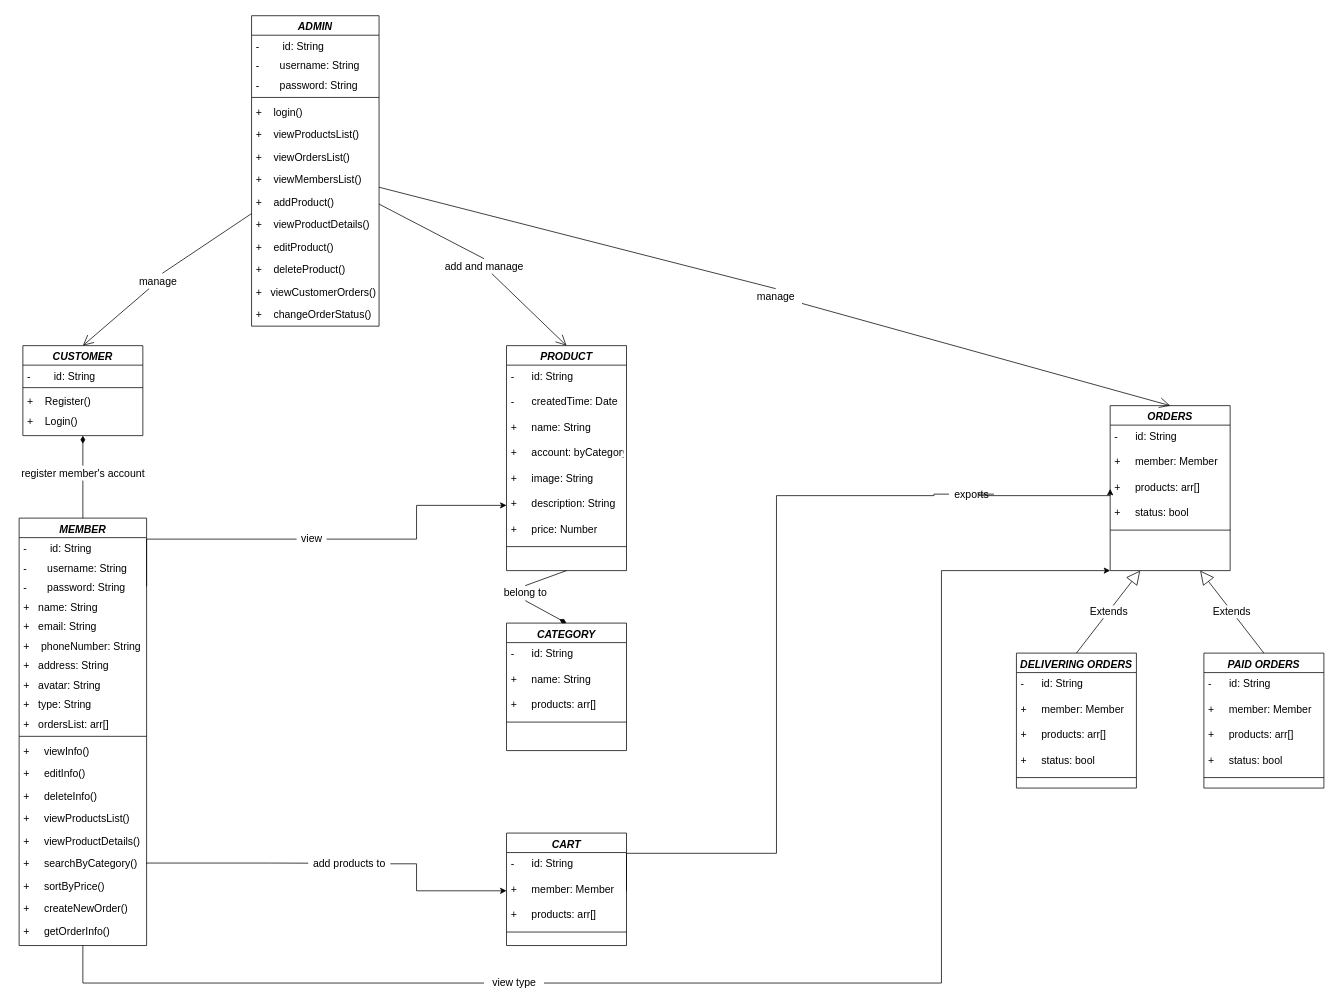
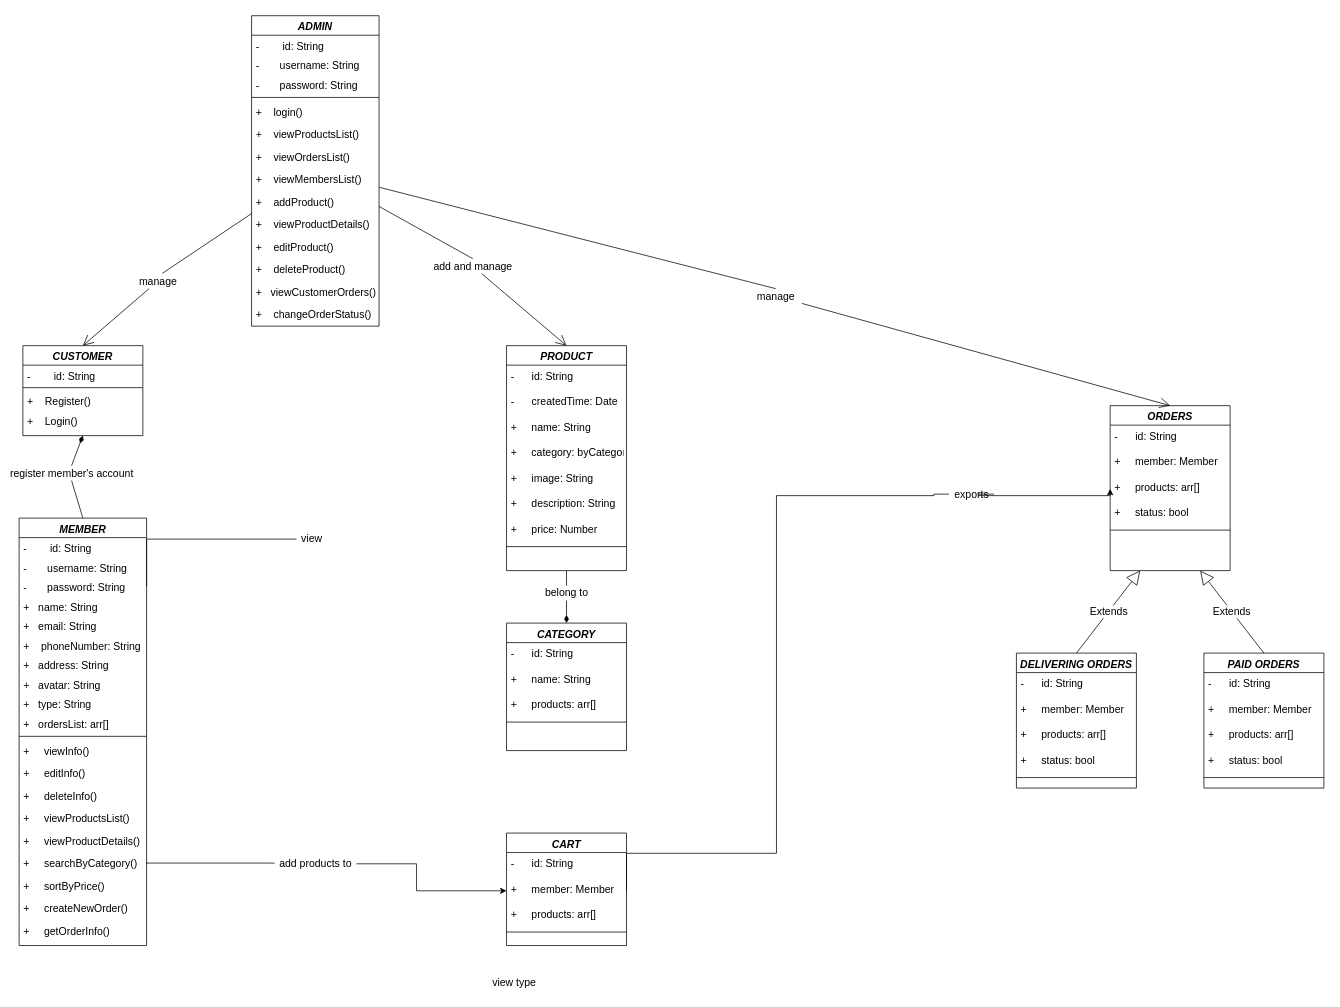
(484, 266) -> (473, 266)
(585, 453) -> (588, 453)
(83, 473) -> (72, 473)
(441, 505) -> none
(525, 593) -> (567, 593)
(942, 697) -> none
(349, 864) -> (315, 864)
(266, 983) -> none
